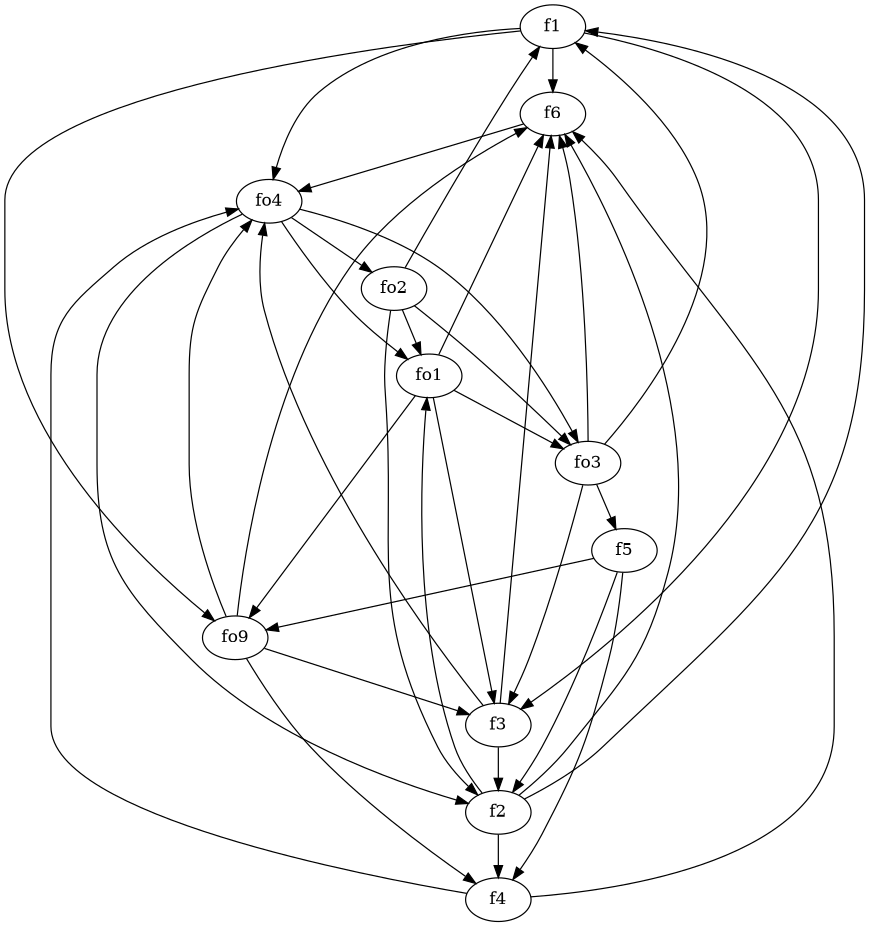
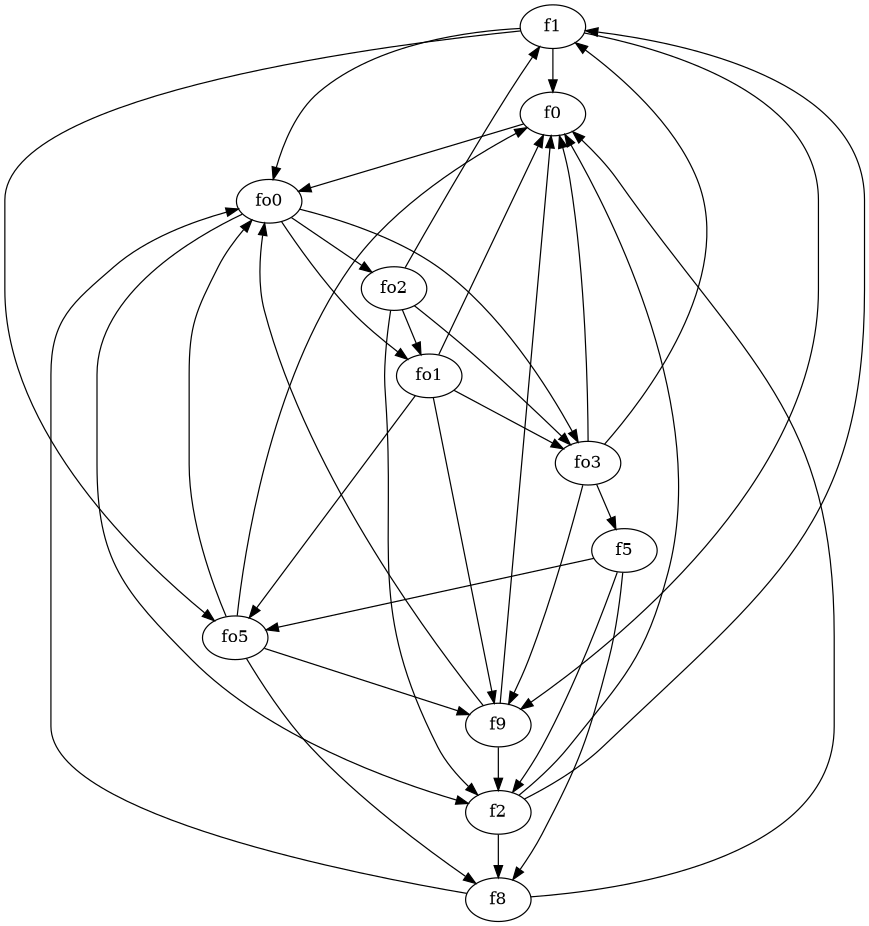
(553, 114) -> (553, 114)
(269, 201) -> (269, 201)
(426, 607) -> none
(235, 638) -> (235, 638)
(498, 725) -> (498, 725)
(498, 900) -> (498, 900)
